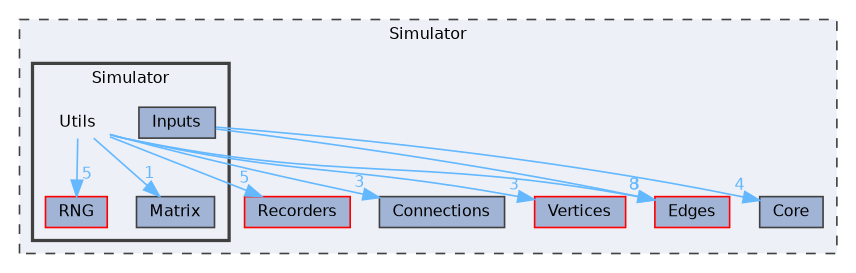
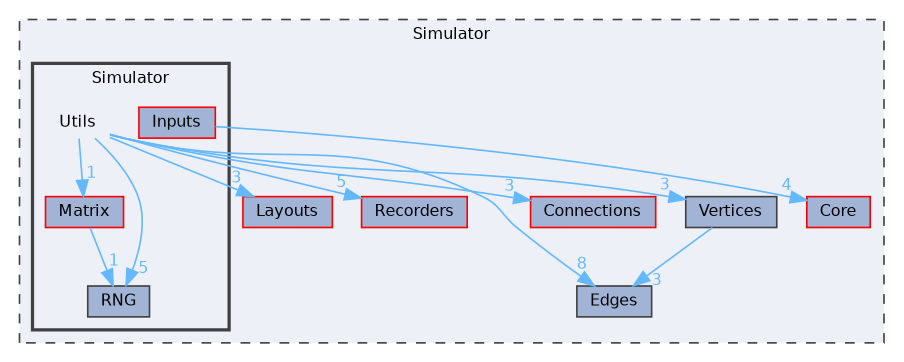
(177, 123) -> (177, 123)
(428, 159) -> (680, 252)
(76, 212) -> (119, 301)
(176, 212) -> (84, 212)
none -> (288, 212)
(442, 212) -> (593, 212)
(580, 212) -> (731, 212)
(692, 212) -> (614, 301)
(791, 212) -> (838, 212)
none -> (99, 249)
